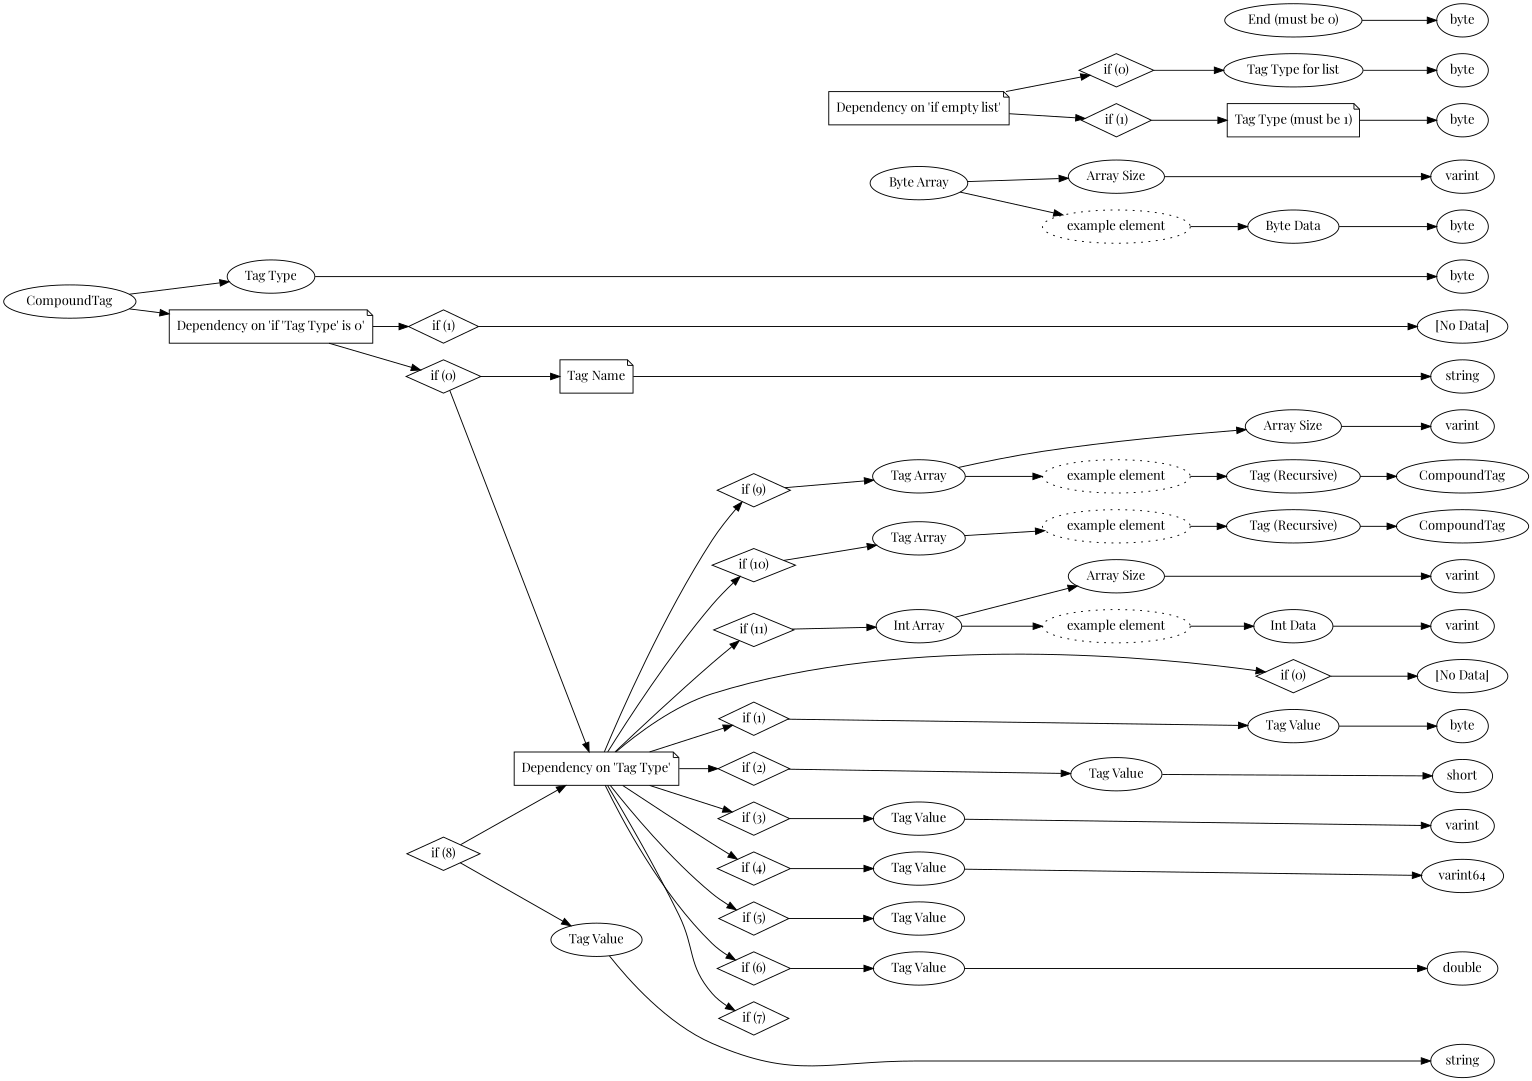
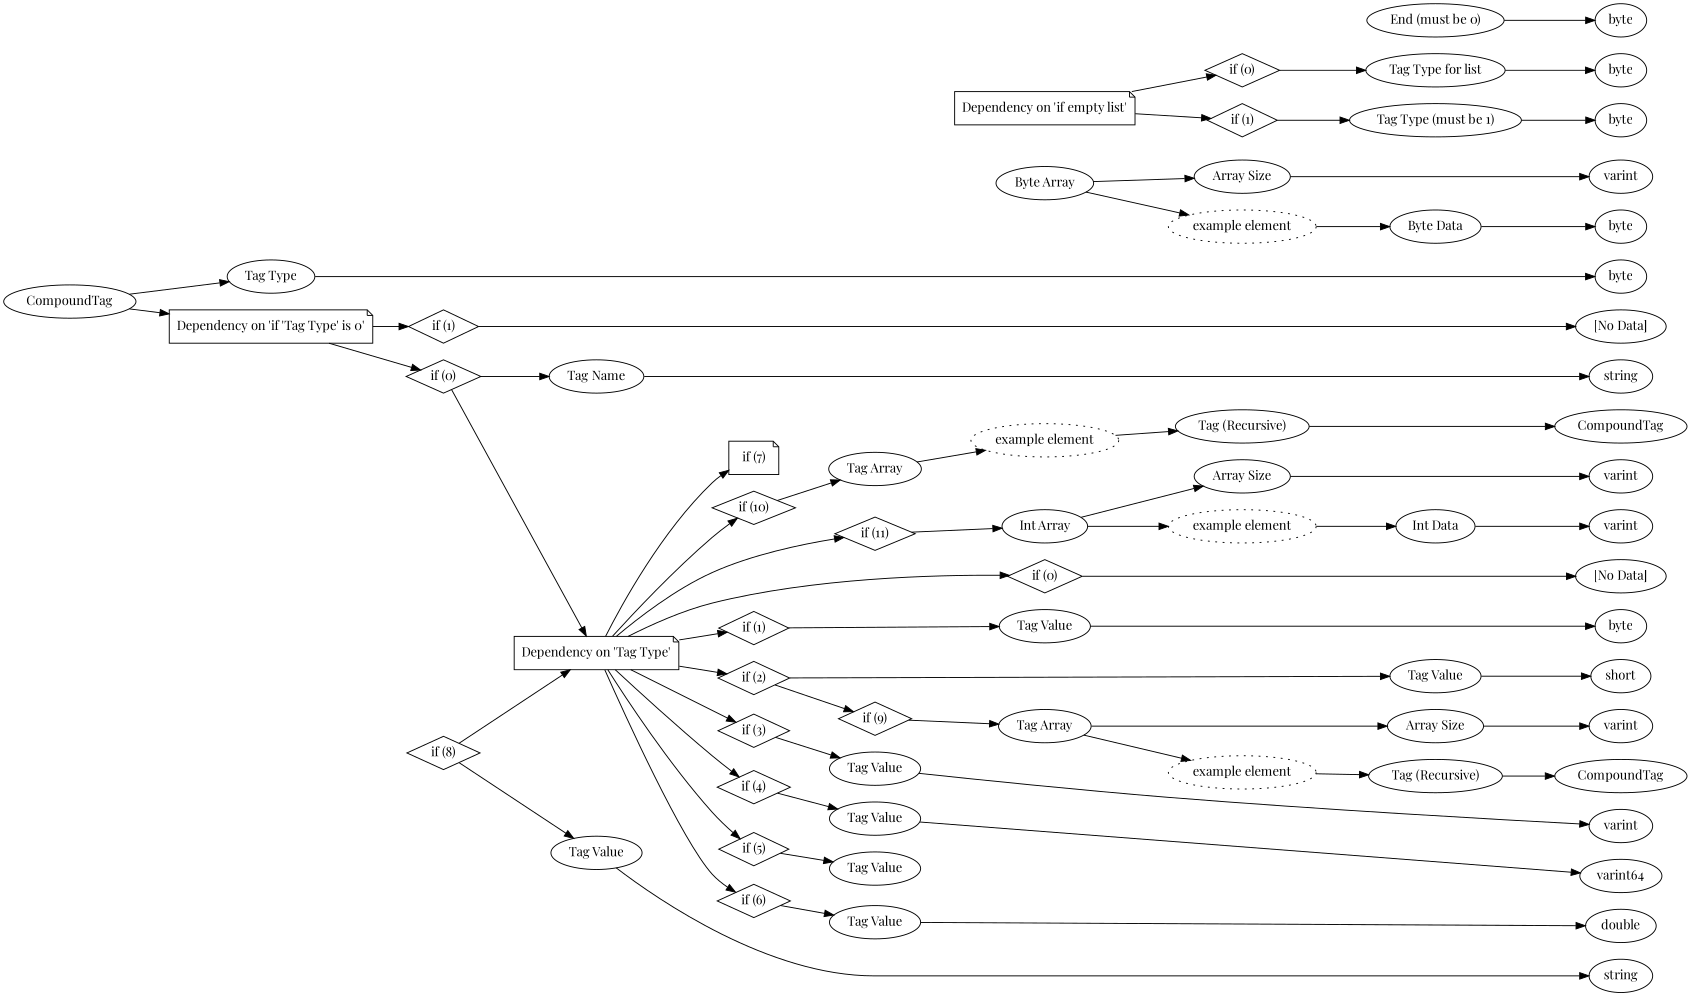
(1293, 120) -> (1436, 120)
(597, 376) -> (597, 376)
(663, 626) -> (810, 697)
(754, 1018) -> (754, 458)
